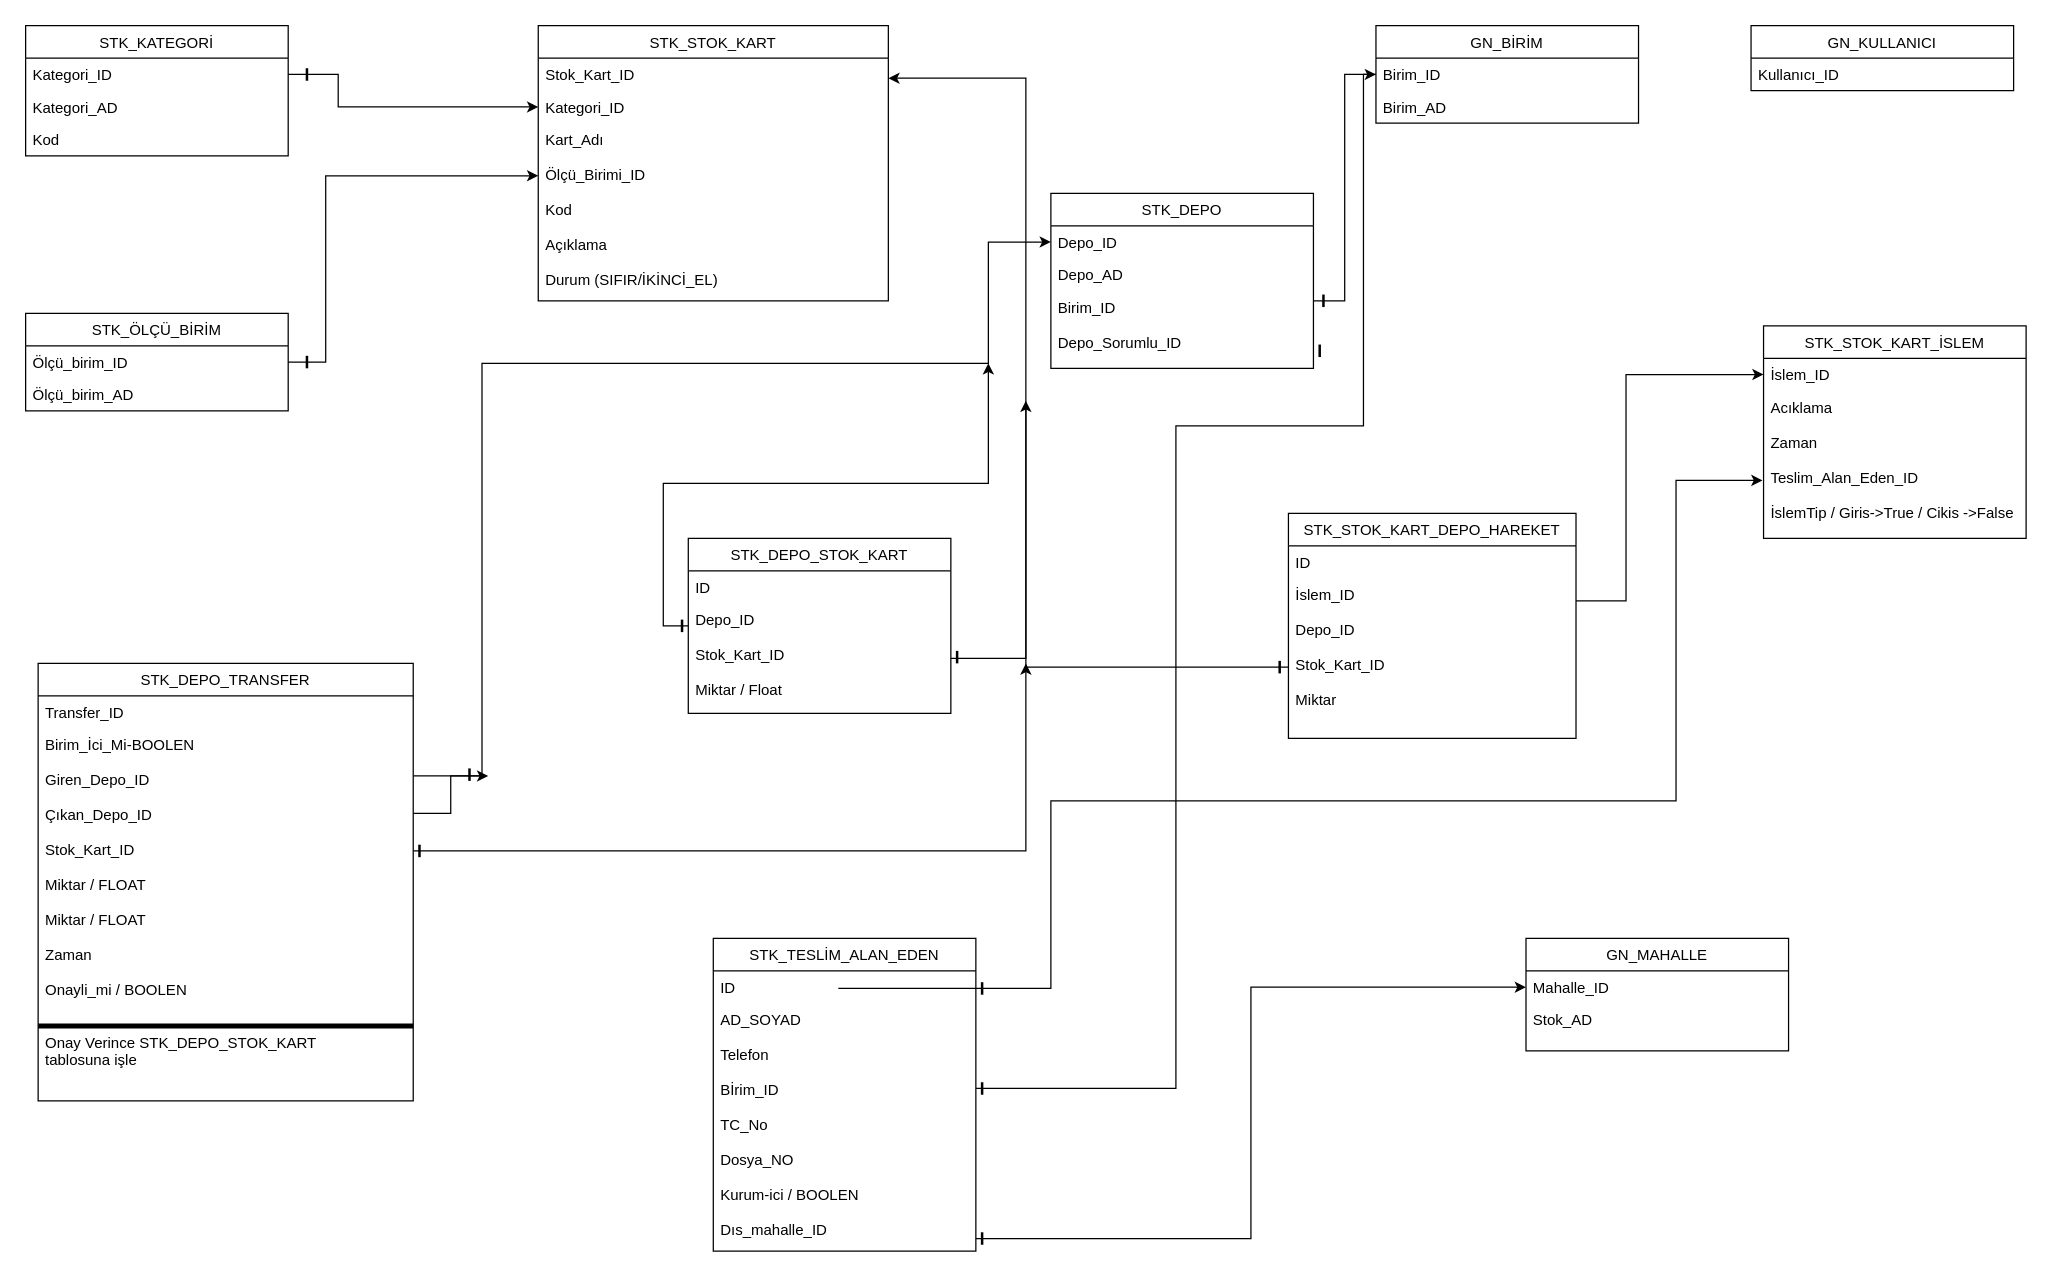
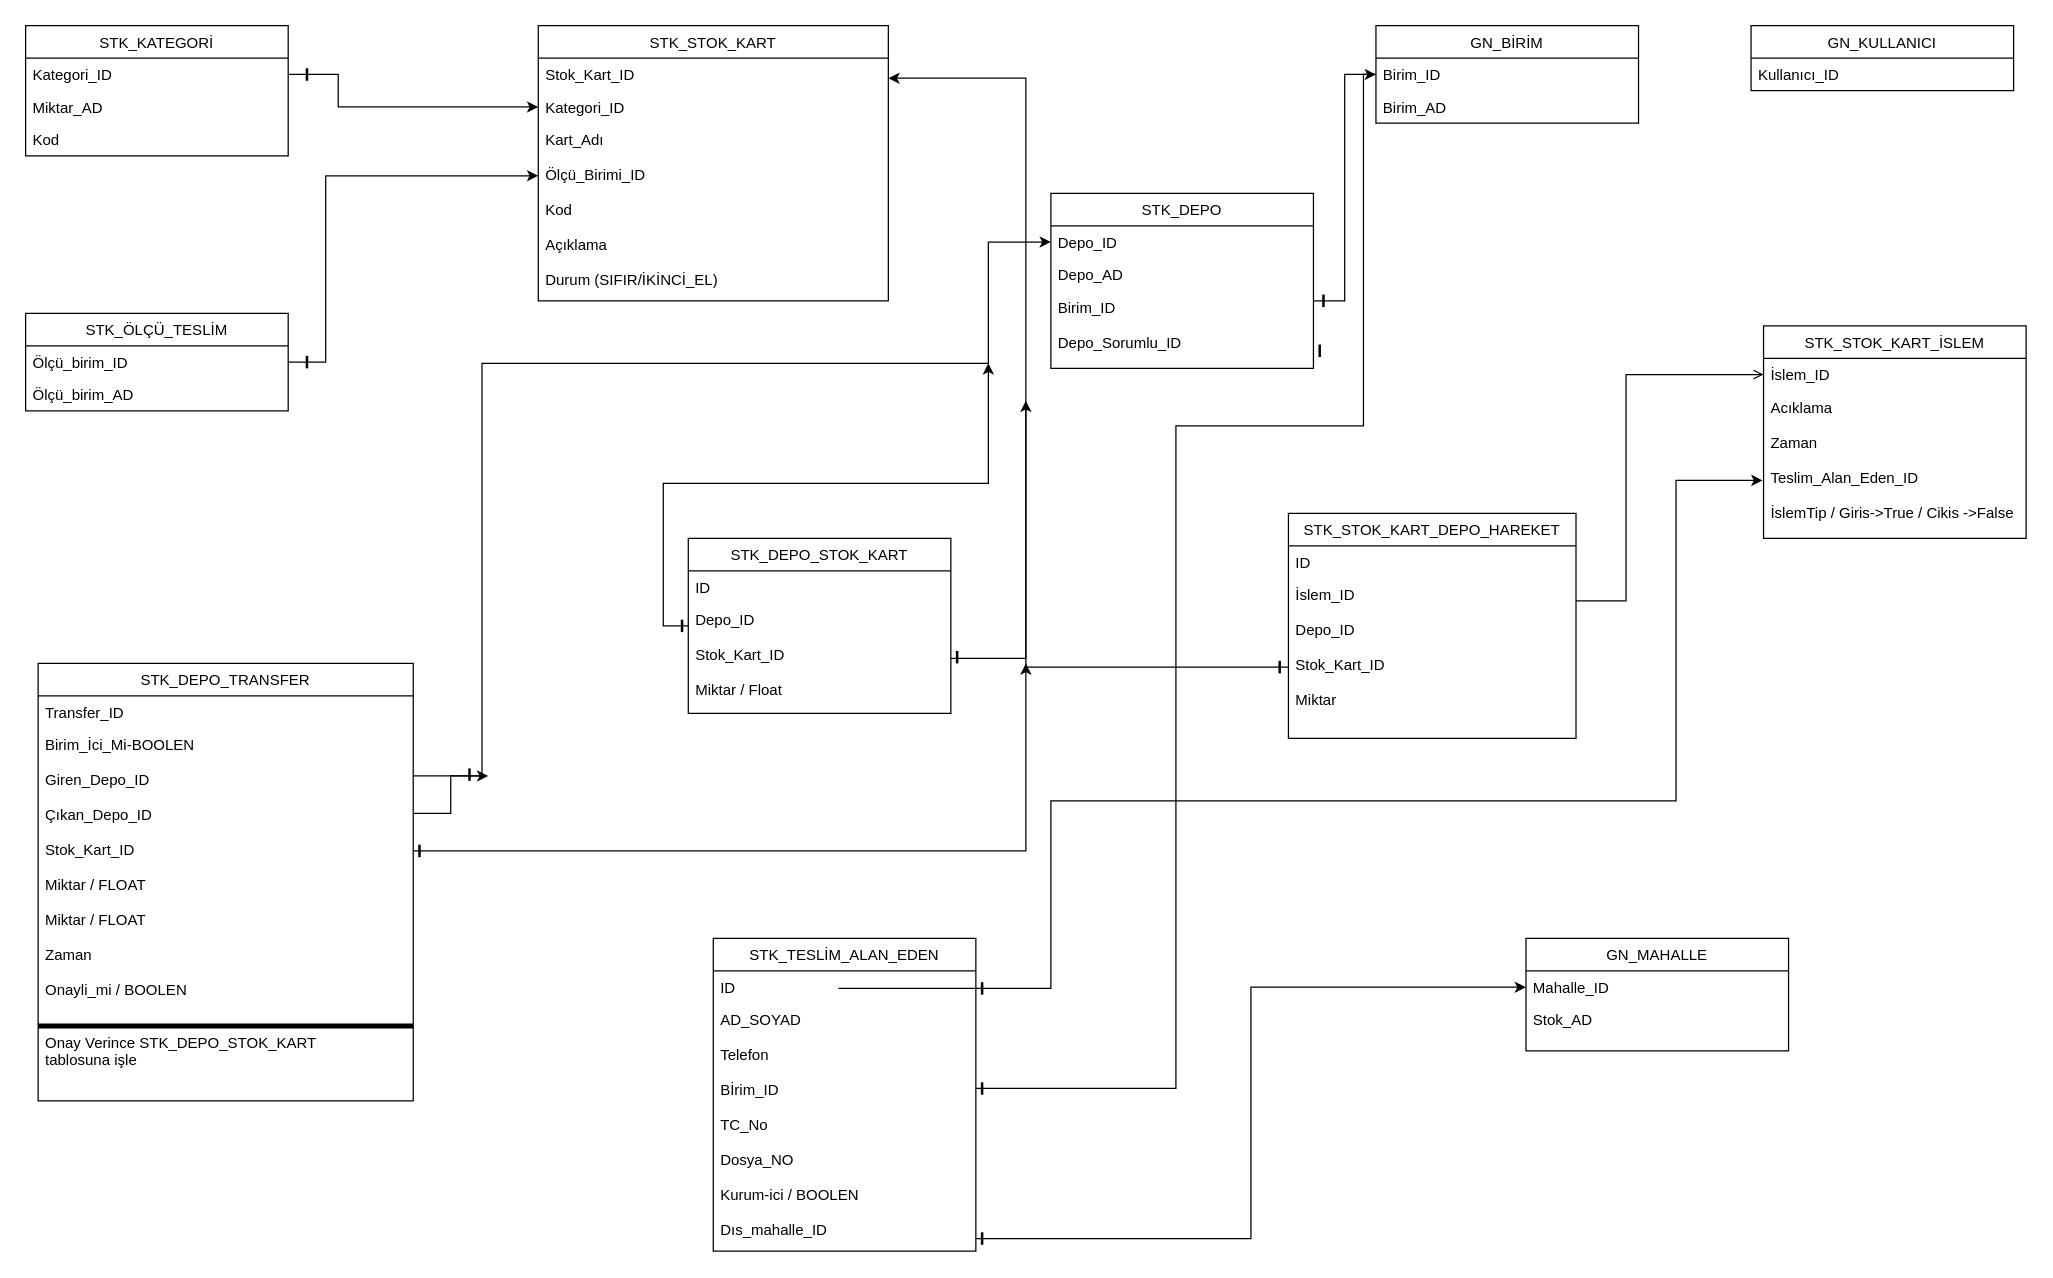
(77, 108) -> (68, 108)
(156, 330) -> (156, 330)
(1753, 374) -> (1756, 374)
